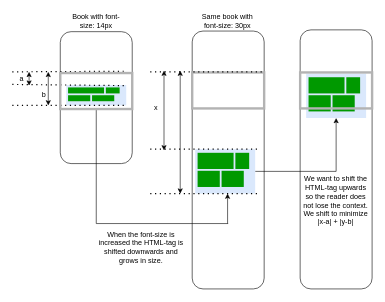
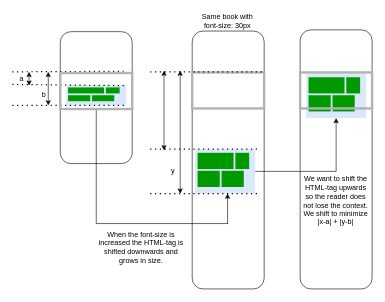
(96, 21) -> none
(156, 108) -> none
none -> (173, 172)
